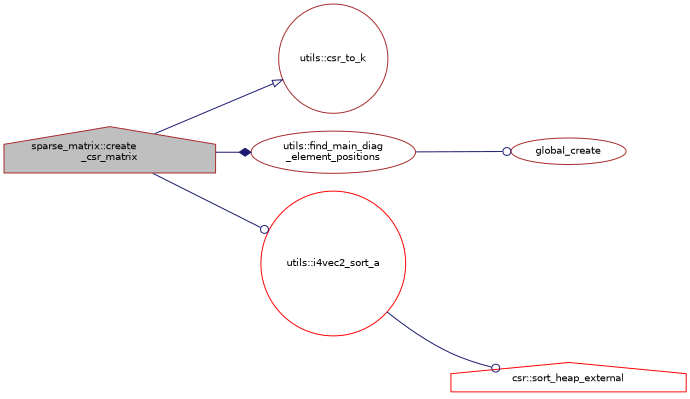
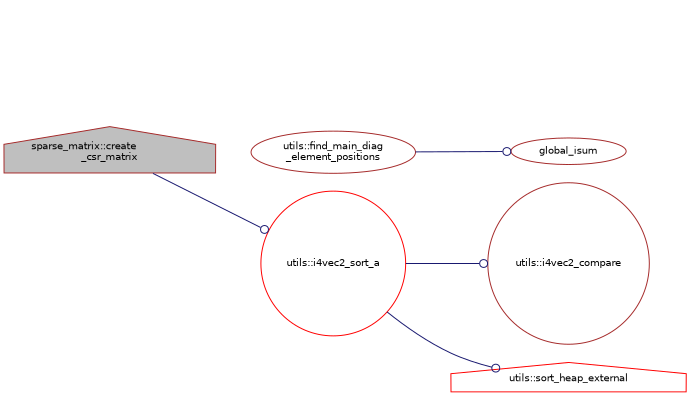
(333, 59) -> none
(569, 151) -> (569, 151)
(227, 152) -> none
none -> (569, 264)
(569, 379) -> (569, 379)
